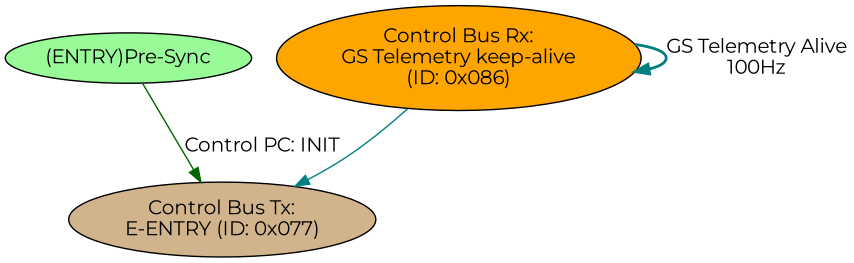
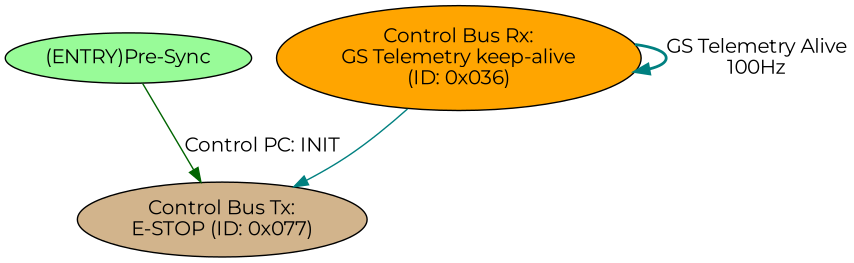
(459, 58) -> (459, 58)
(222, 220) -> (222, 220)
